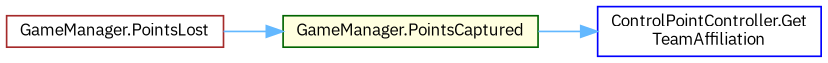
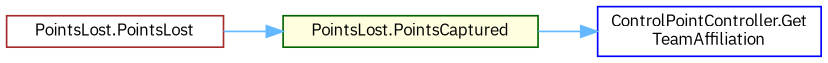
(115, 31) -> (115, 31)
(411, 31) -> (411, 31)
